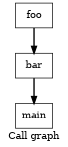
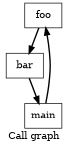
none -> (50, 69)
